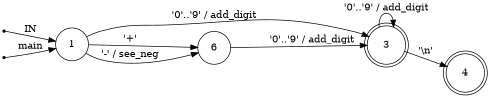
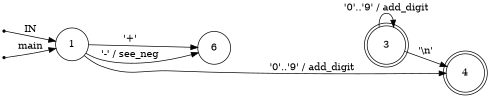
(224, 22) -> (260, 73)
(295, 47) -> none
